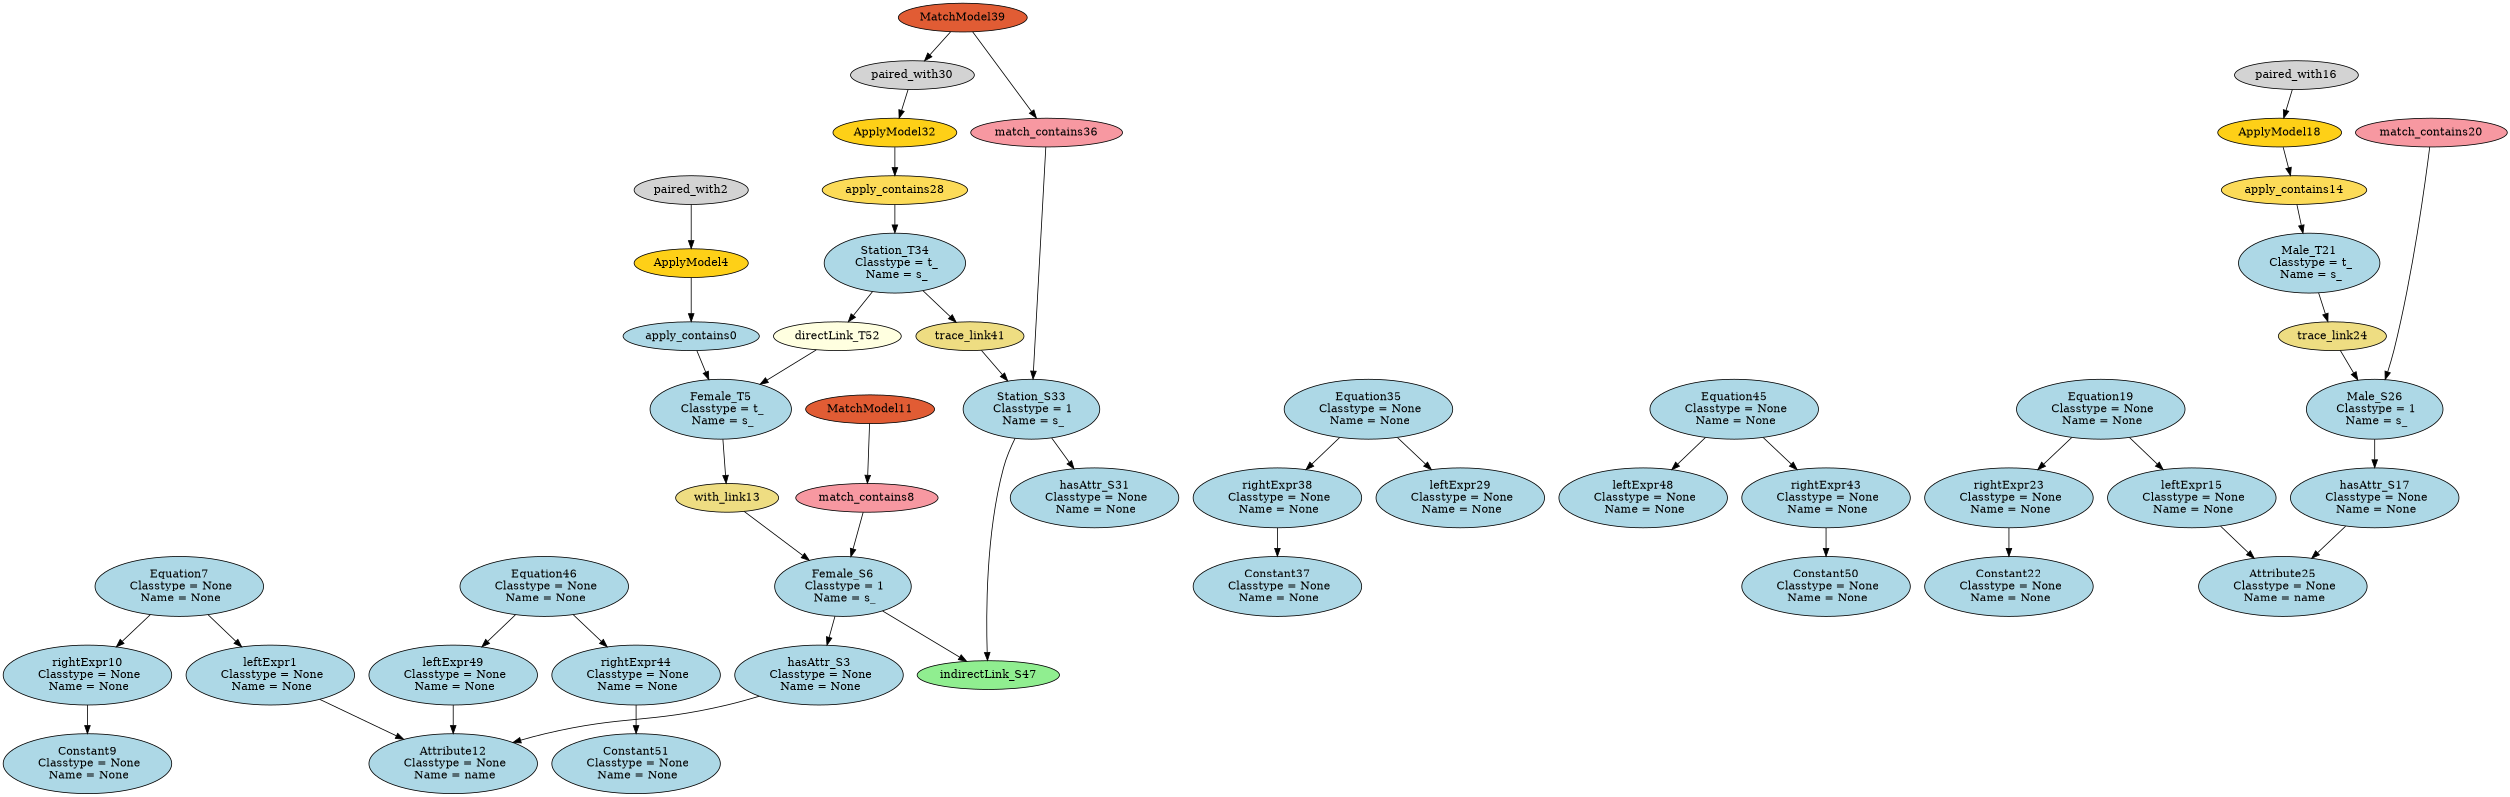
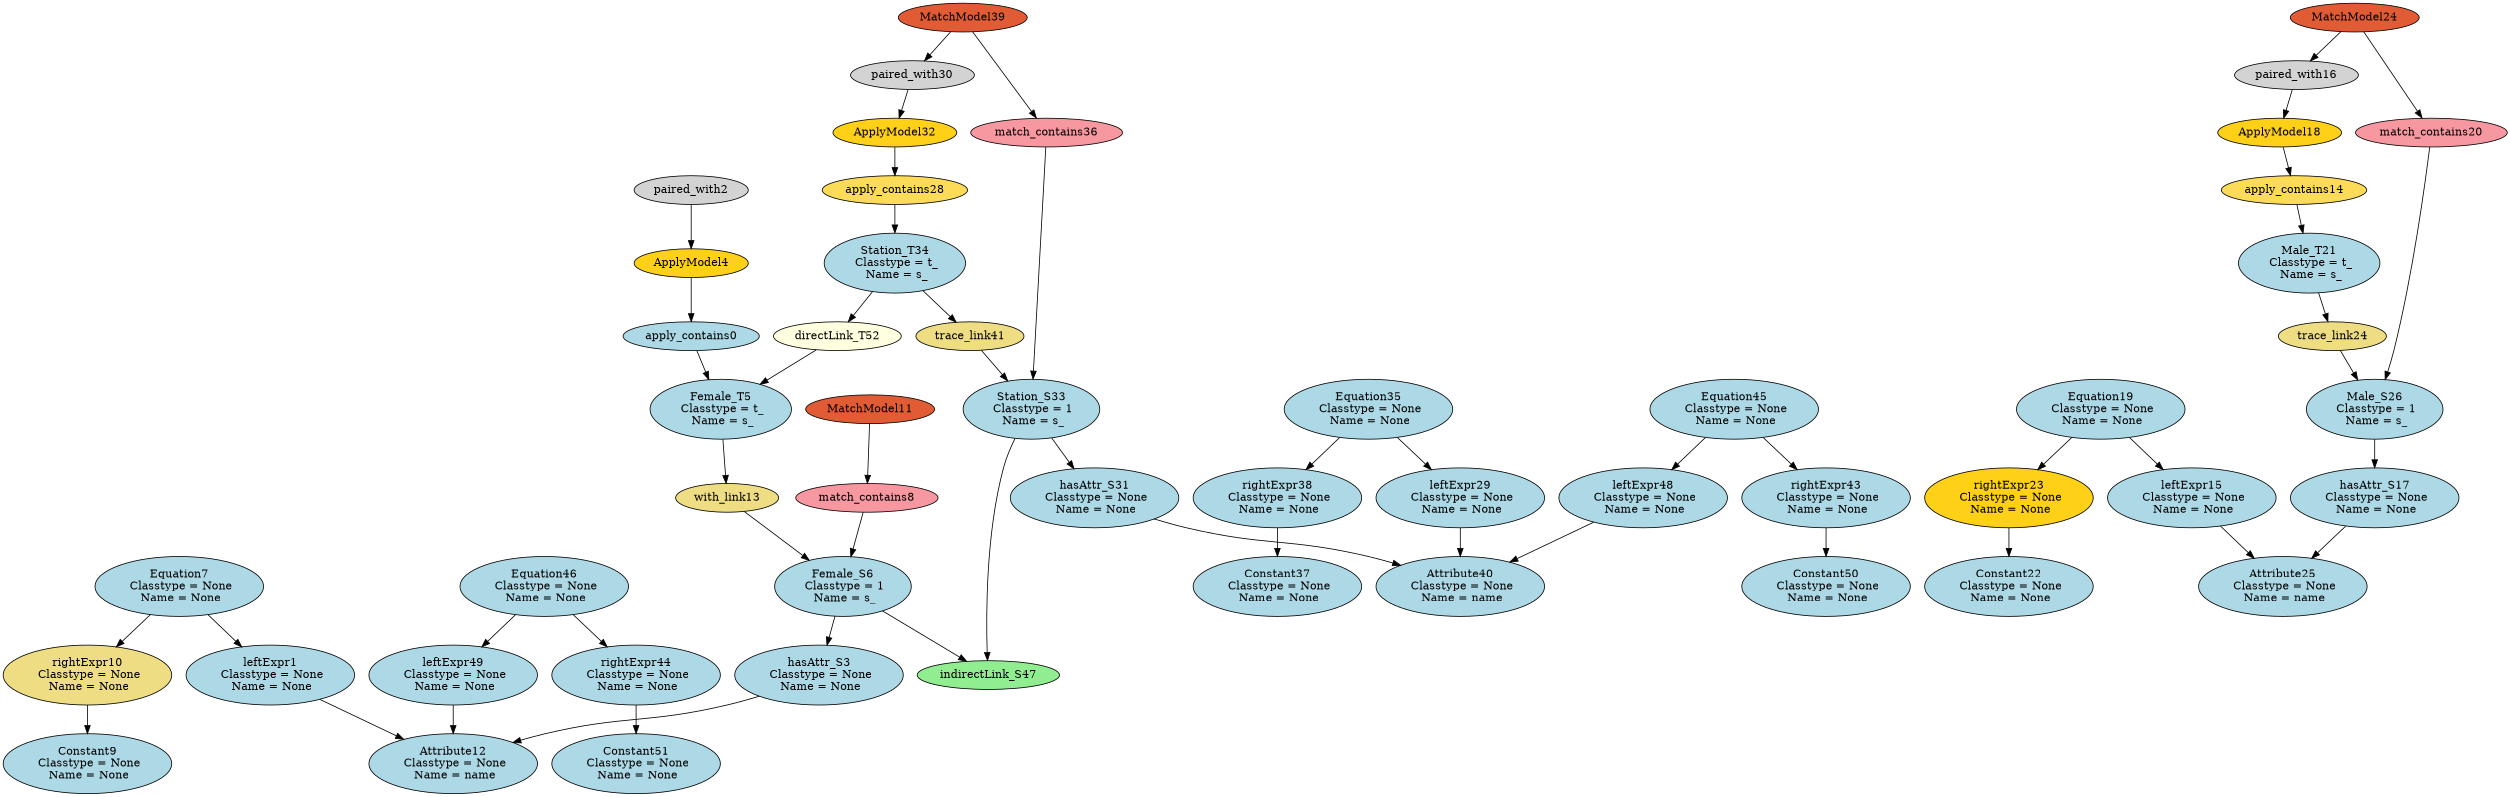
none -> (2355, 18)
(2009, 498) -> (2009, 498)
none -> (1460, 586)
(87, 675) -> (87, 675)
